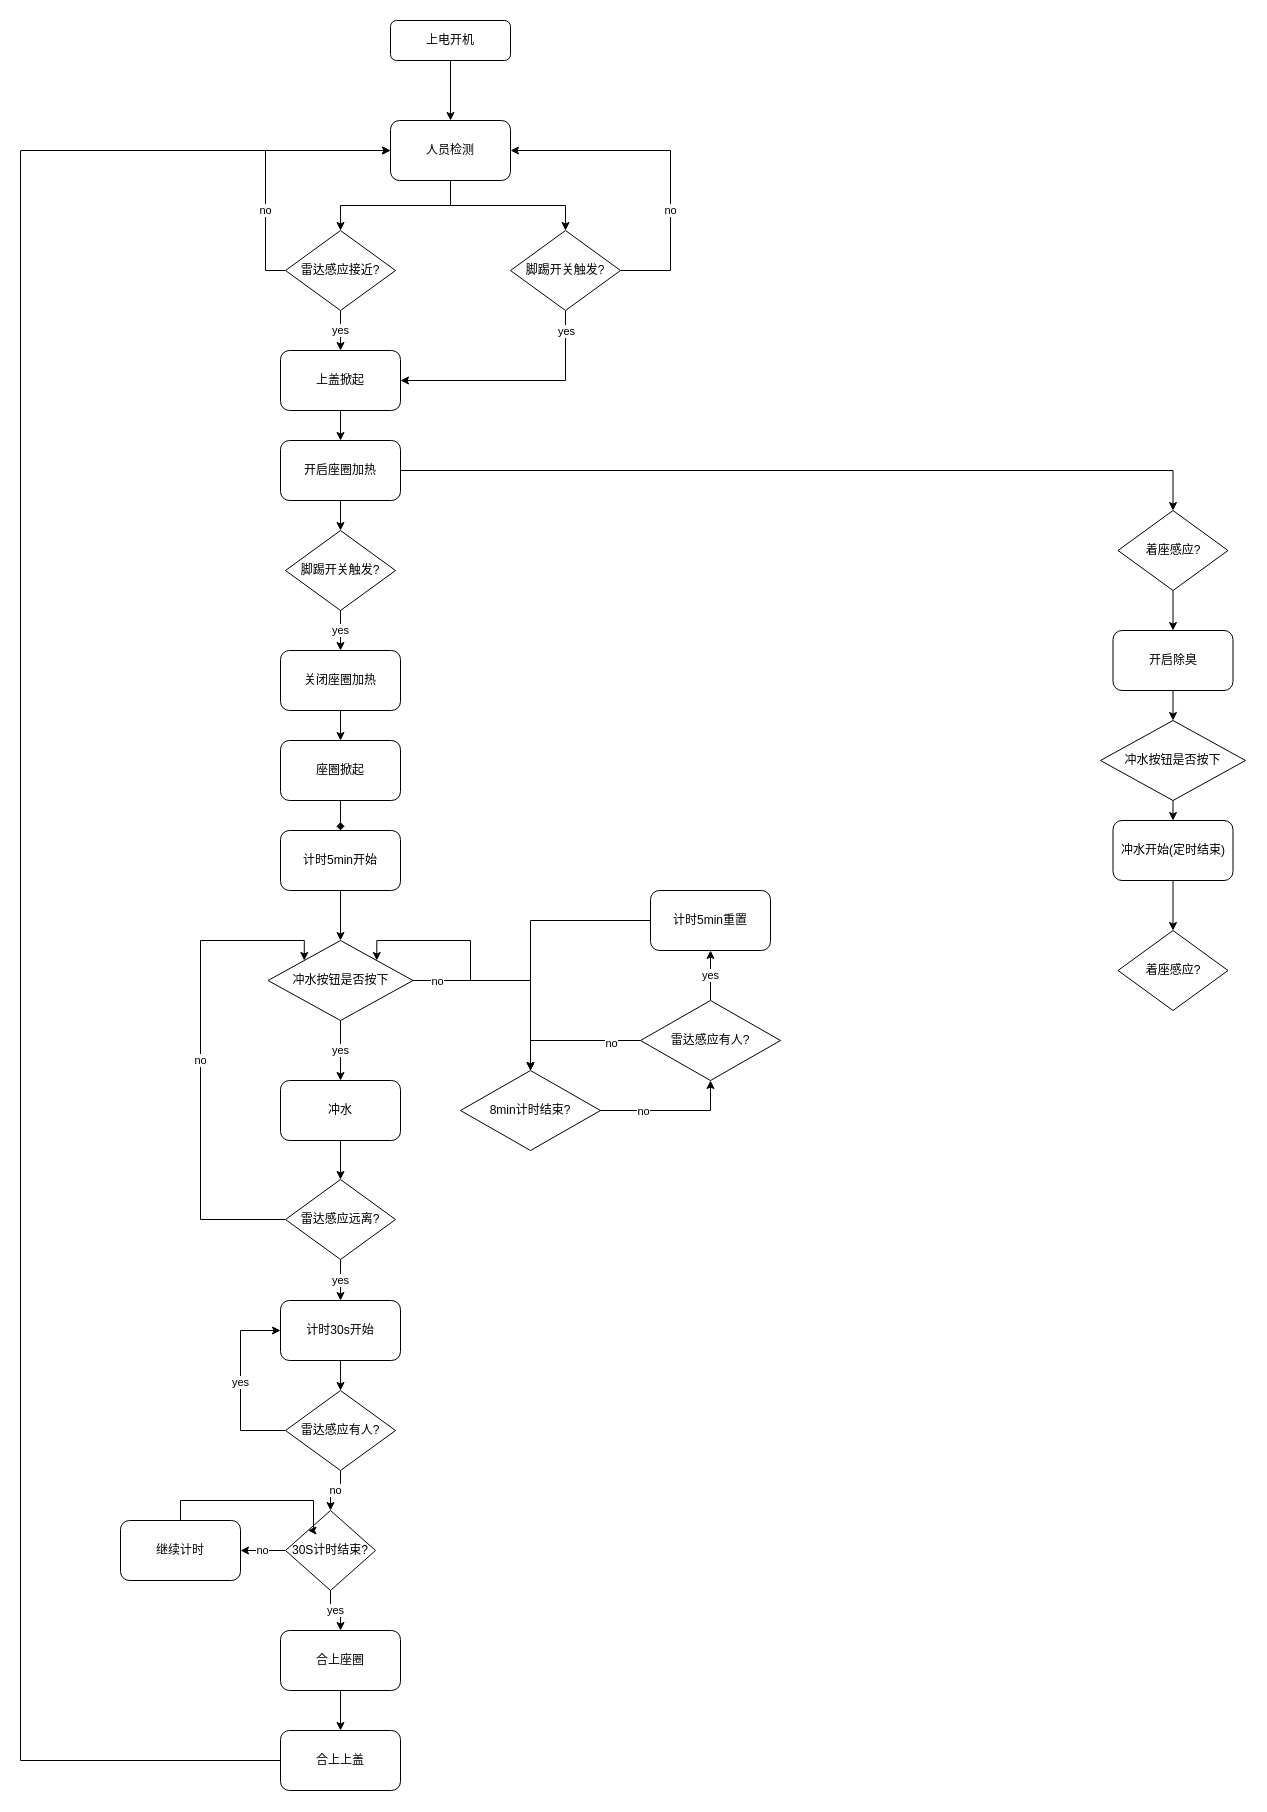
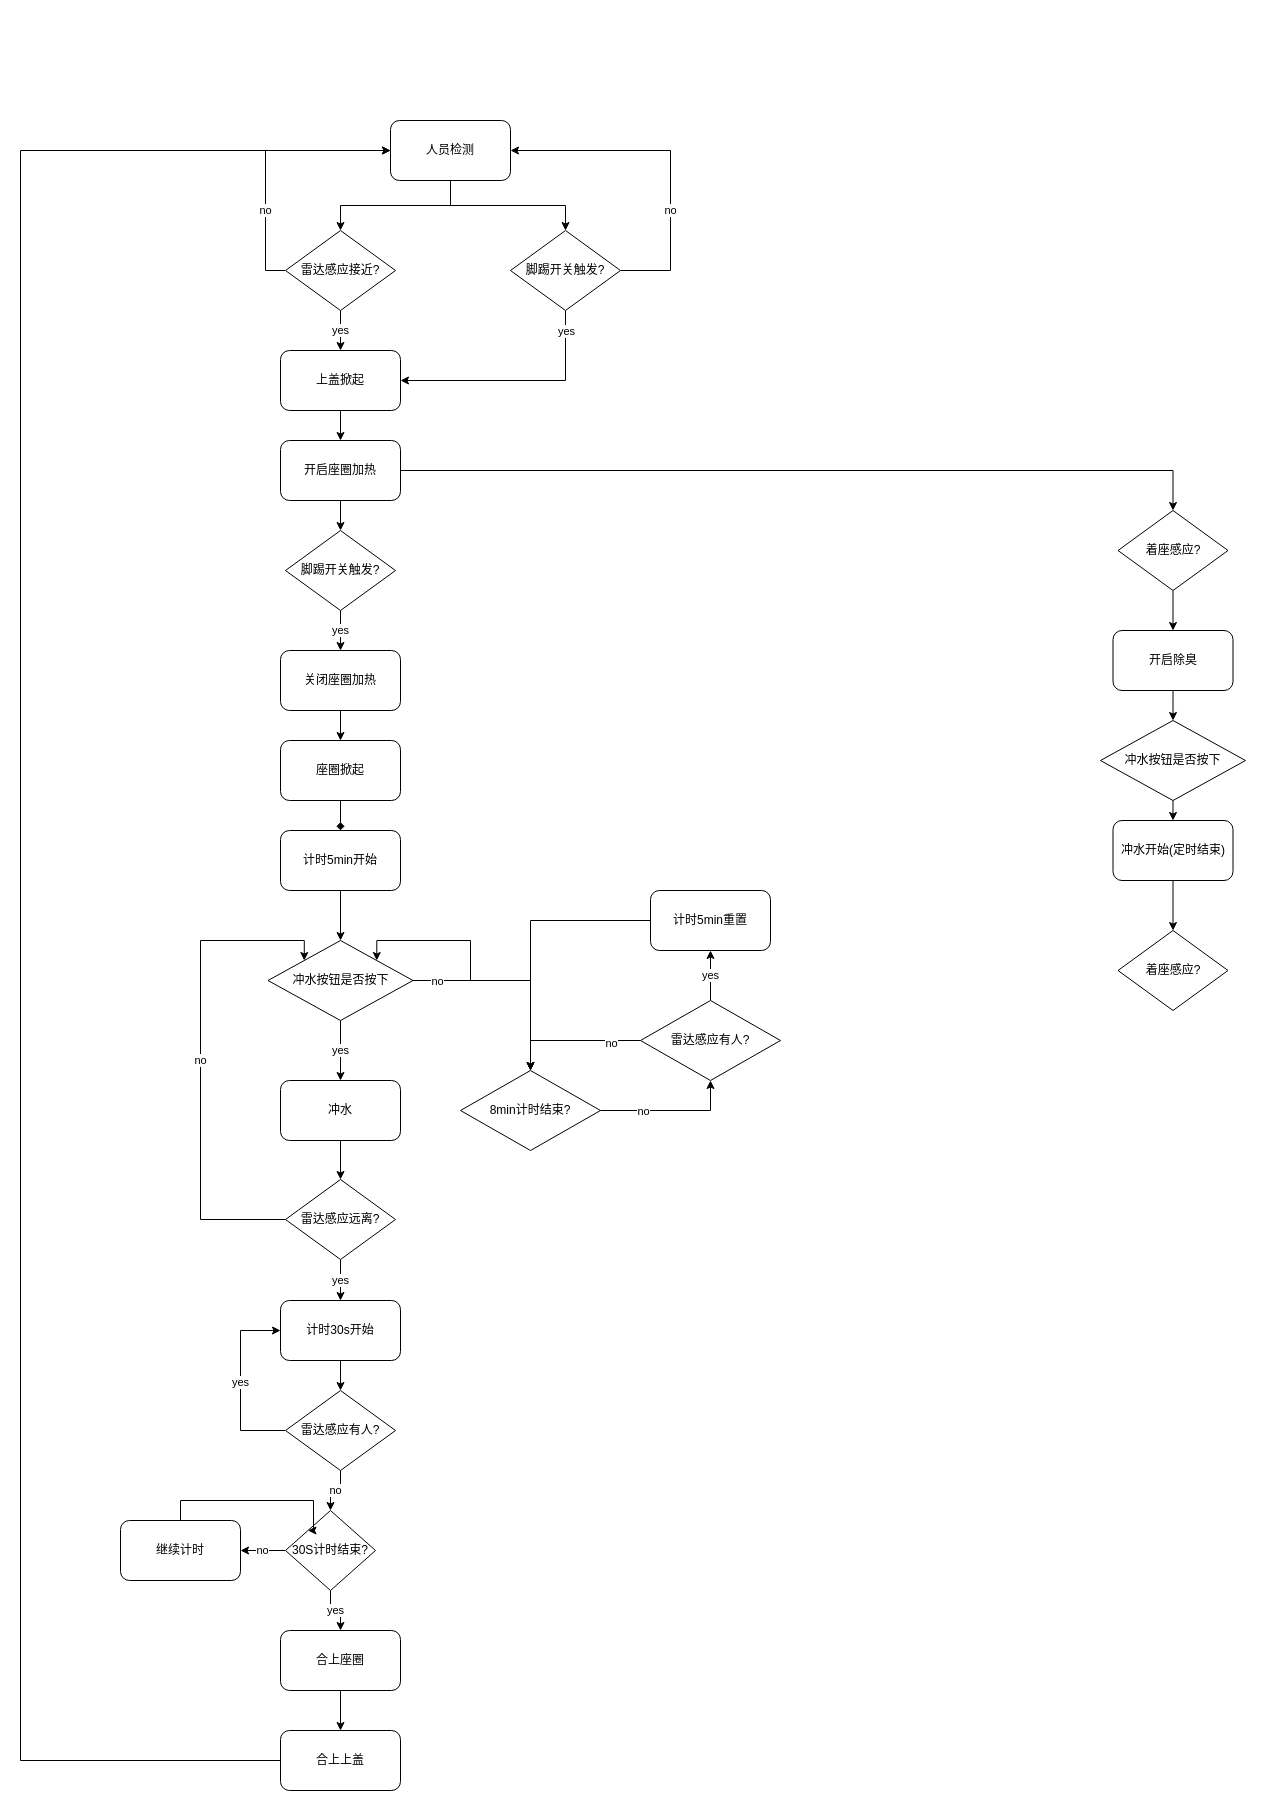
(451, 41) -> none
(451, 87) -> none
